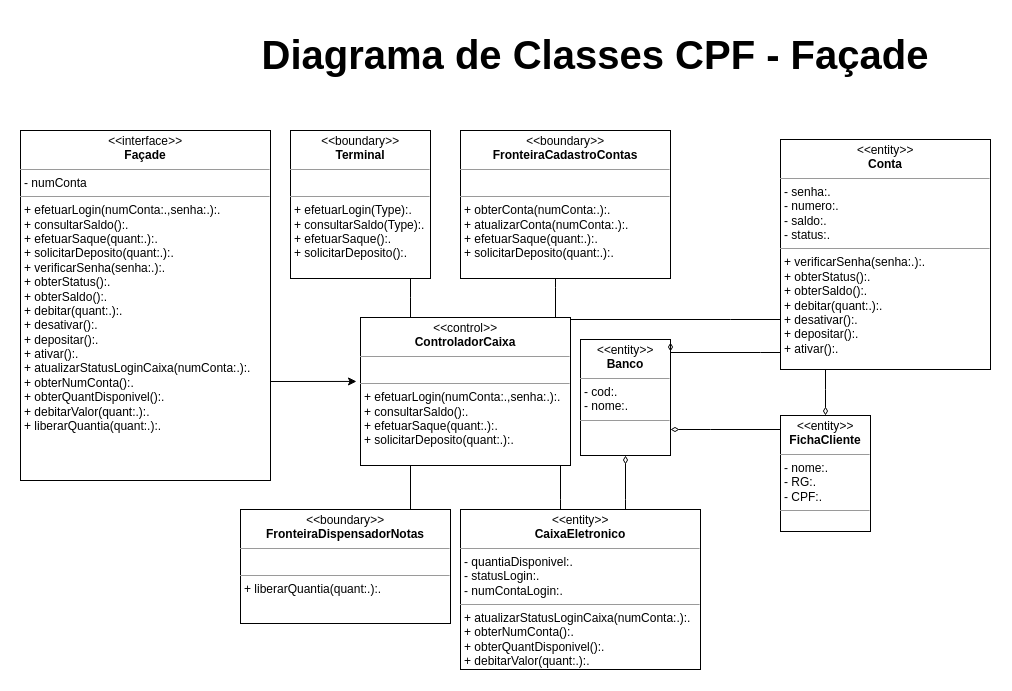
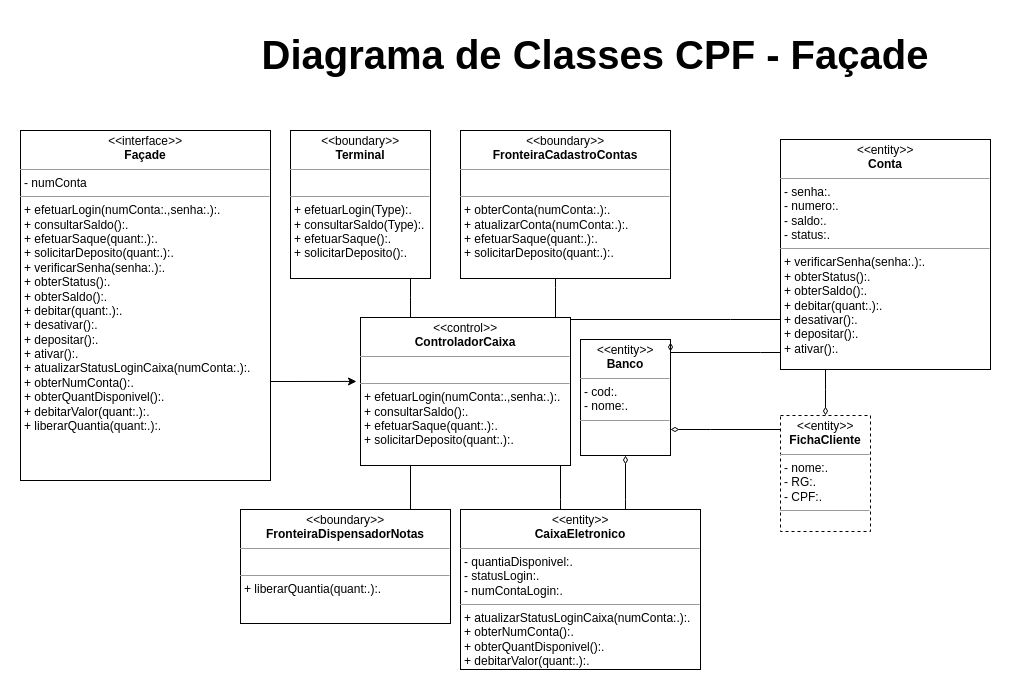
(826, 474) -> (826, 474)
